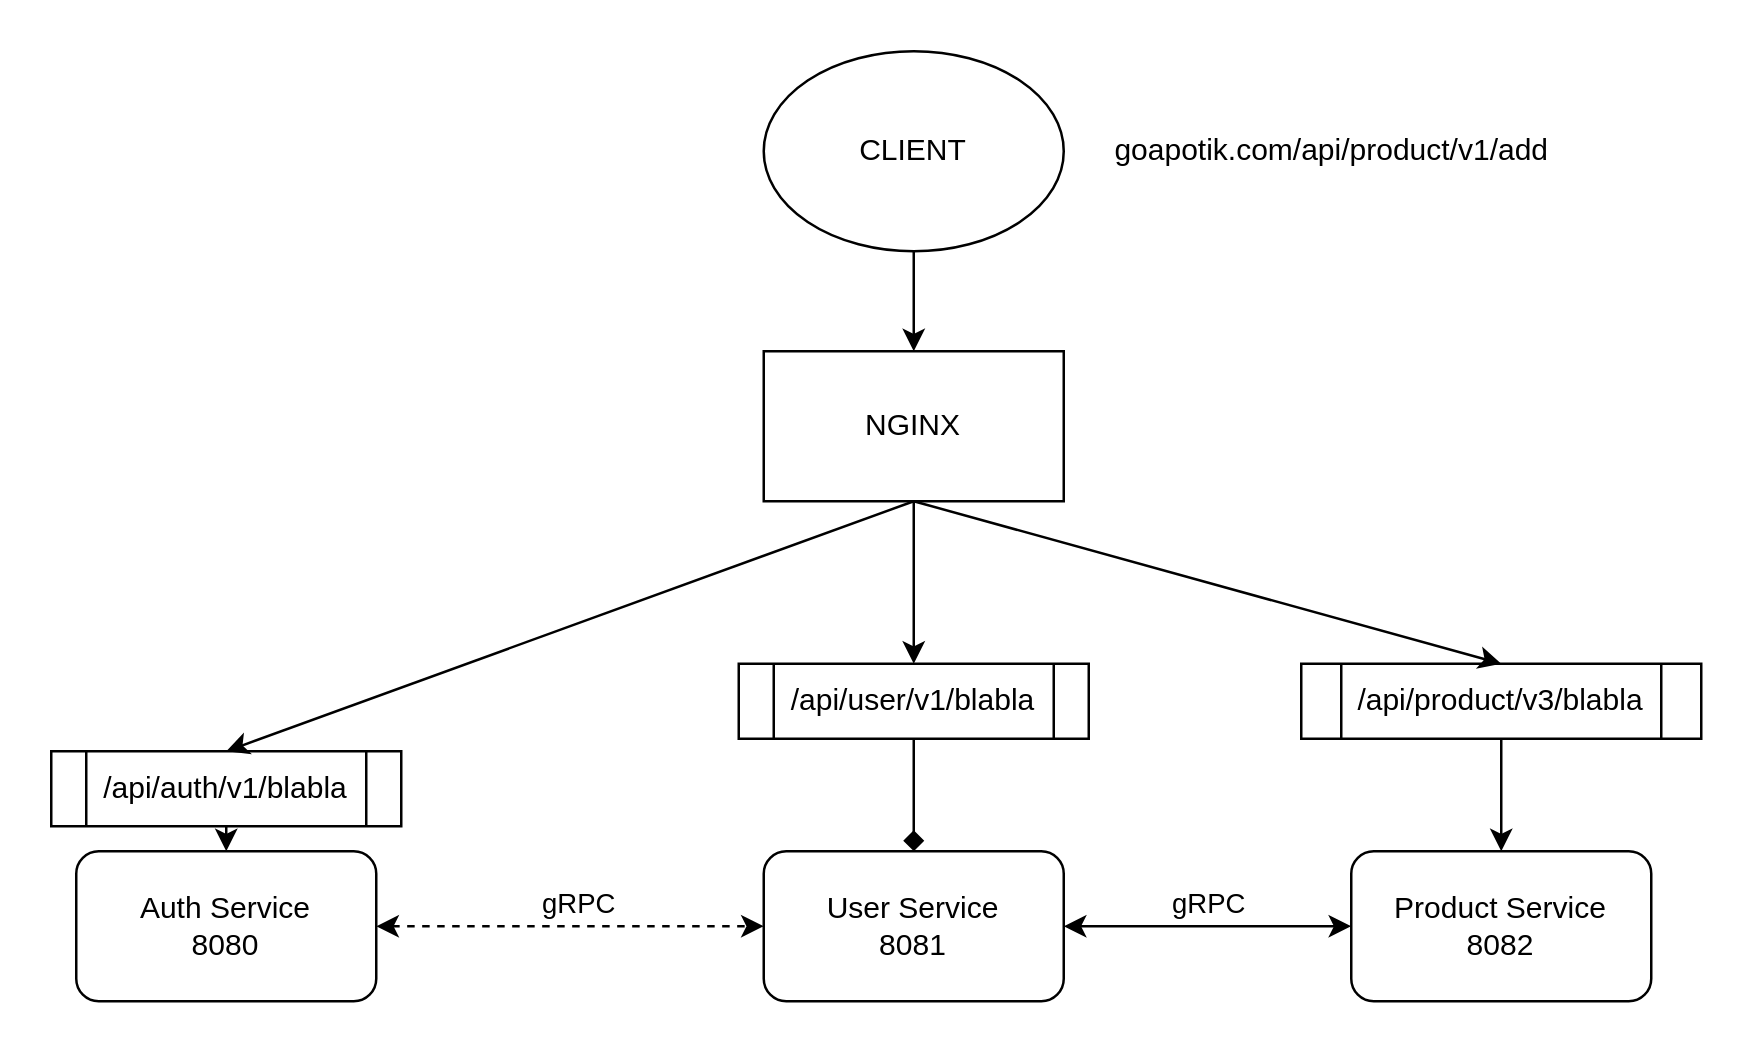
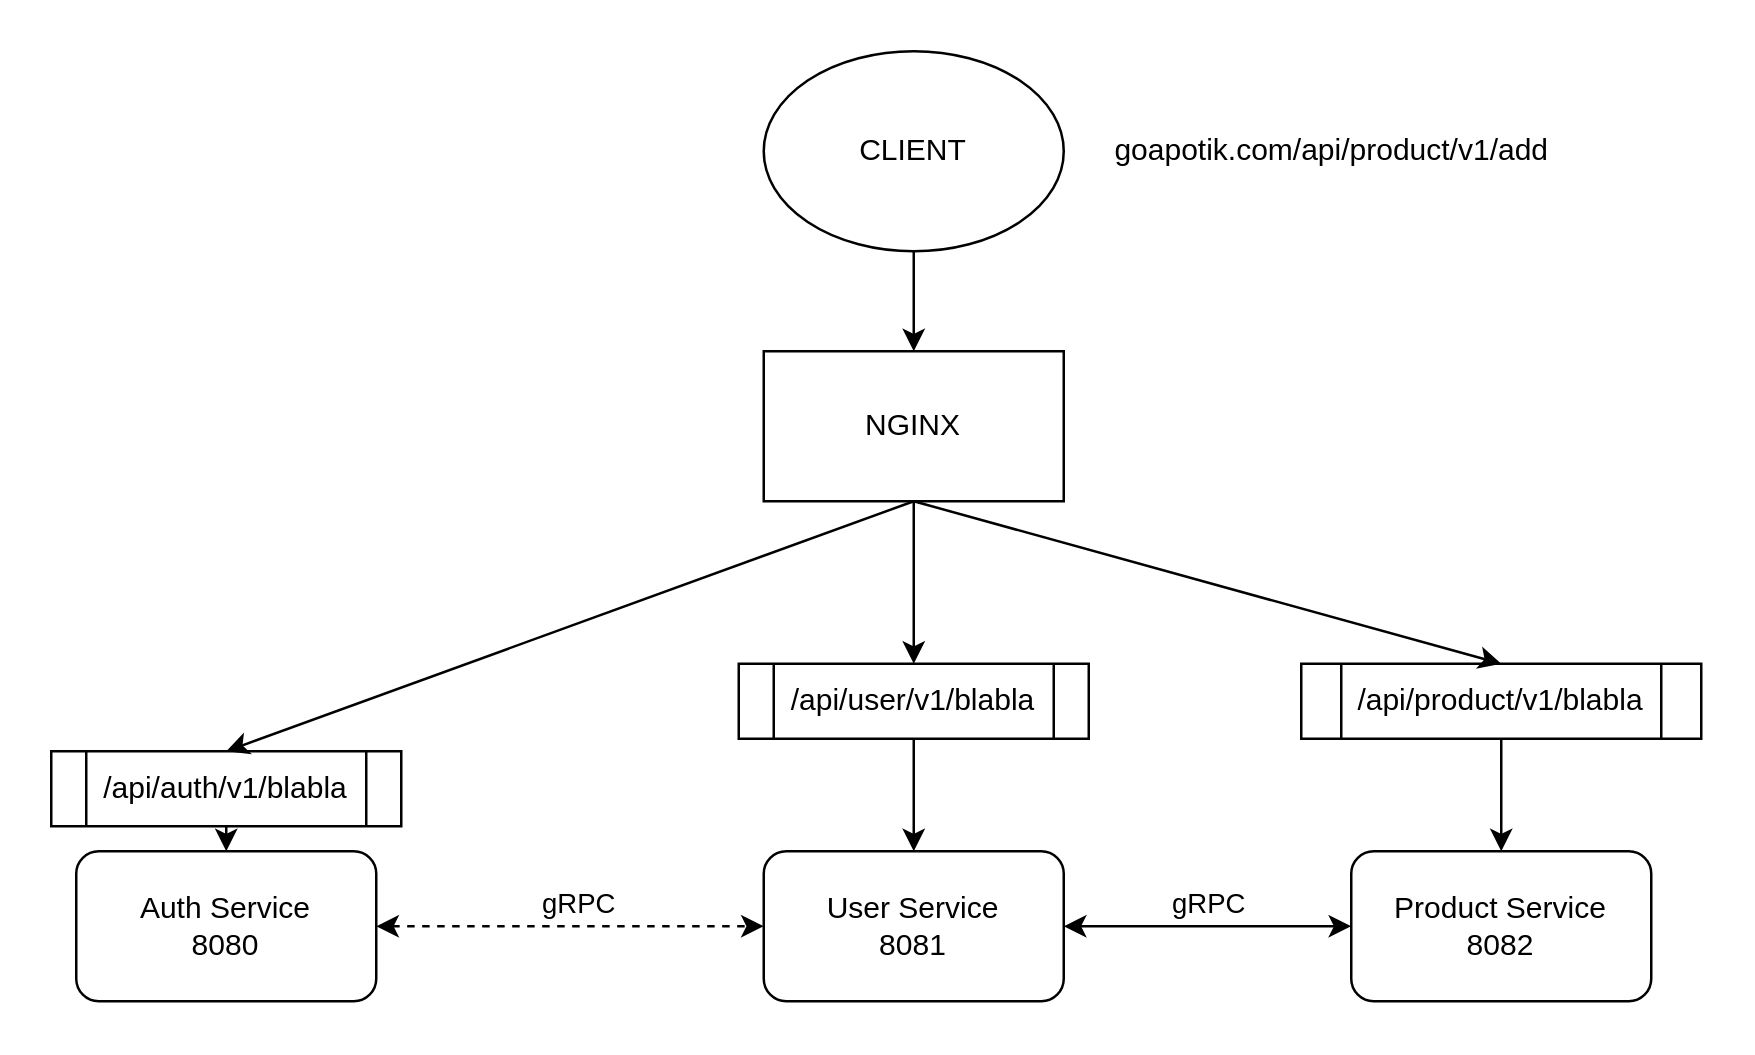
(1501, 701) -> (1501, 701)
(914, 831) -> (914, 832)
